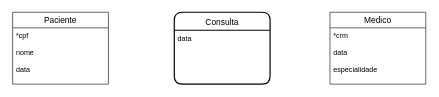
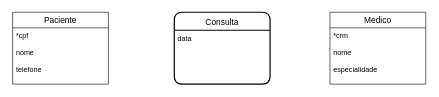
(24, 36) -> (24, 36)
(342, 36) -> (342, 36)
